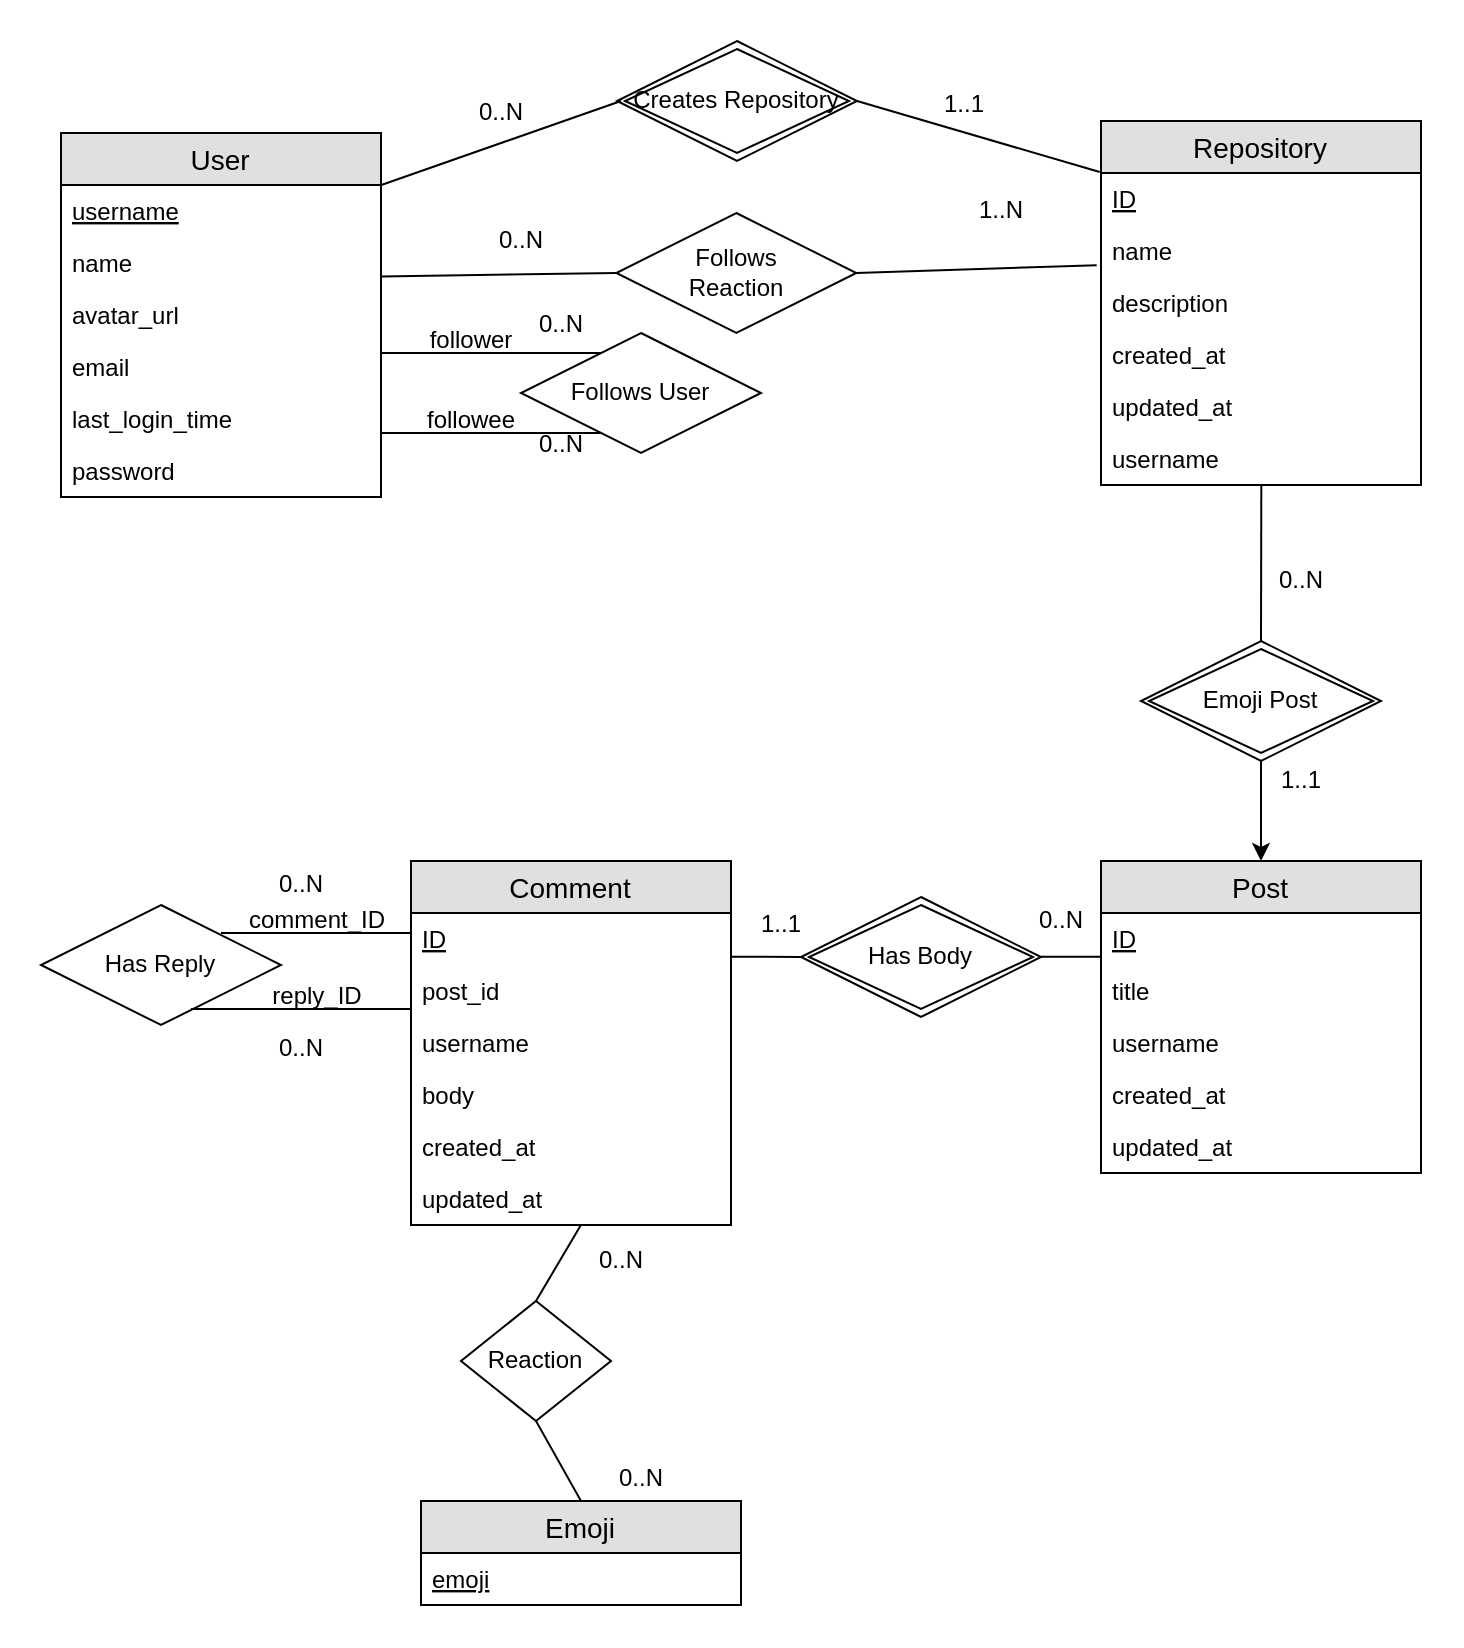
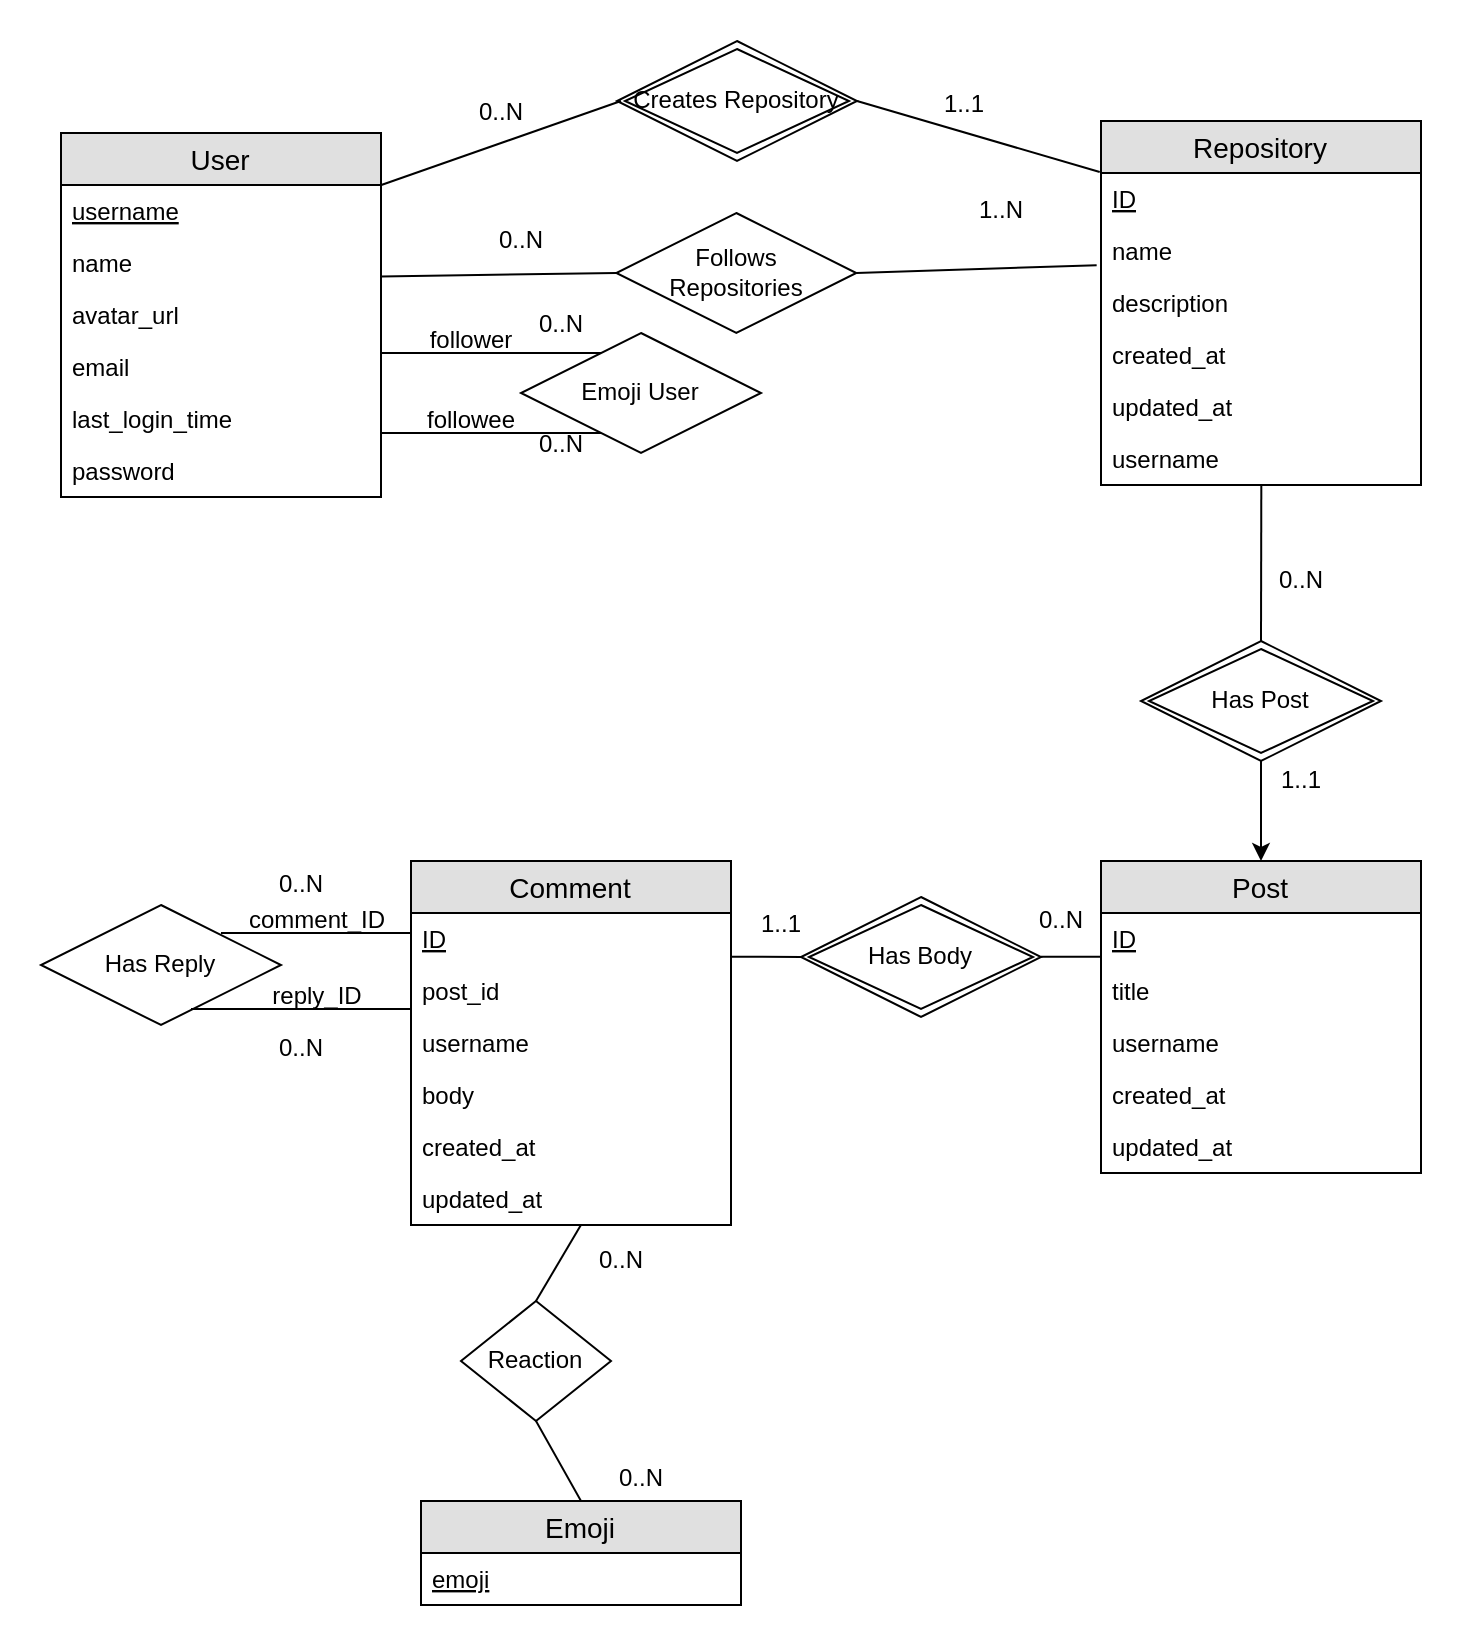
(737, 273) -> (737, 273)
(641, 393) -> (641, 393)
(1261, 701) -> (1261, 701)
